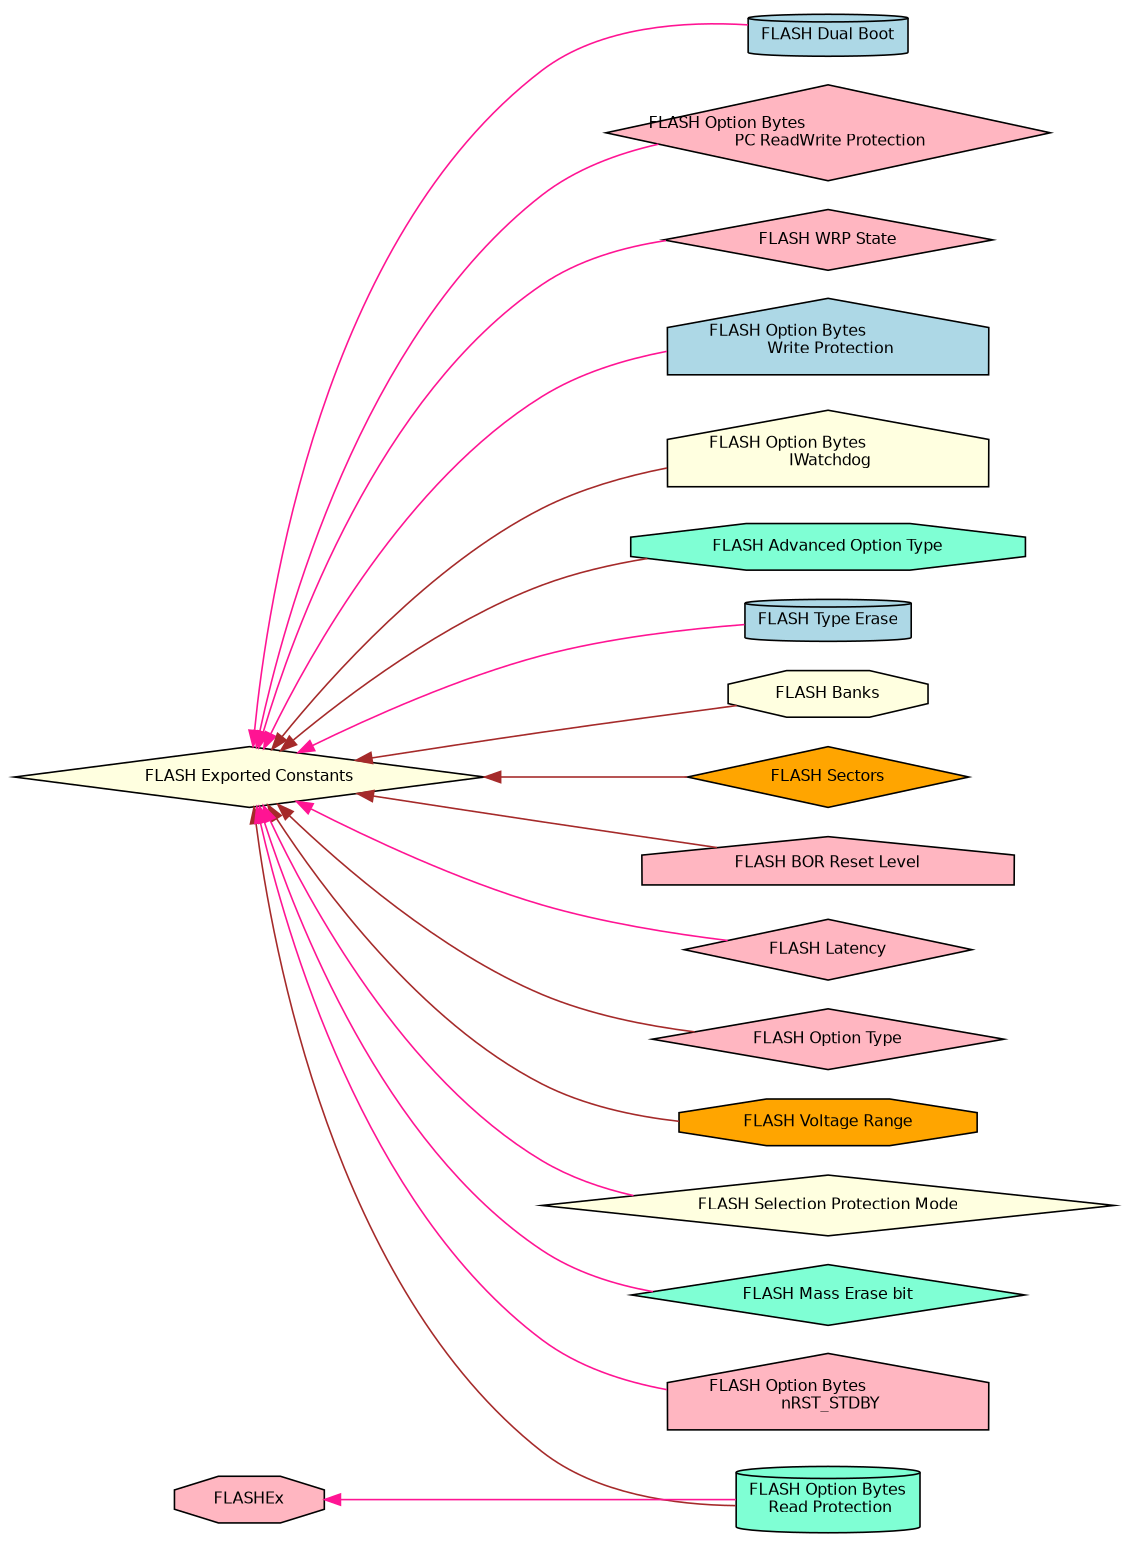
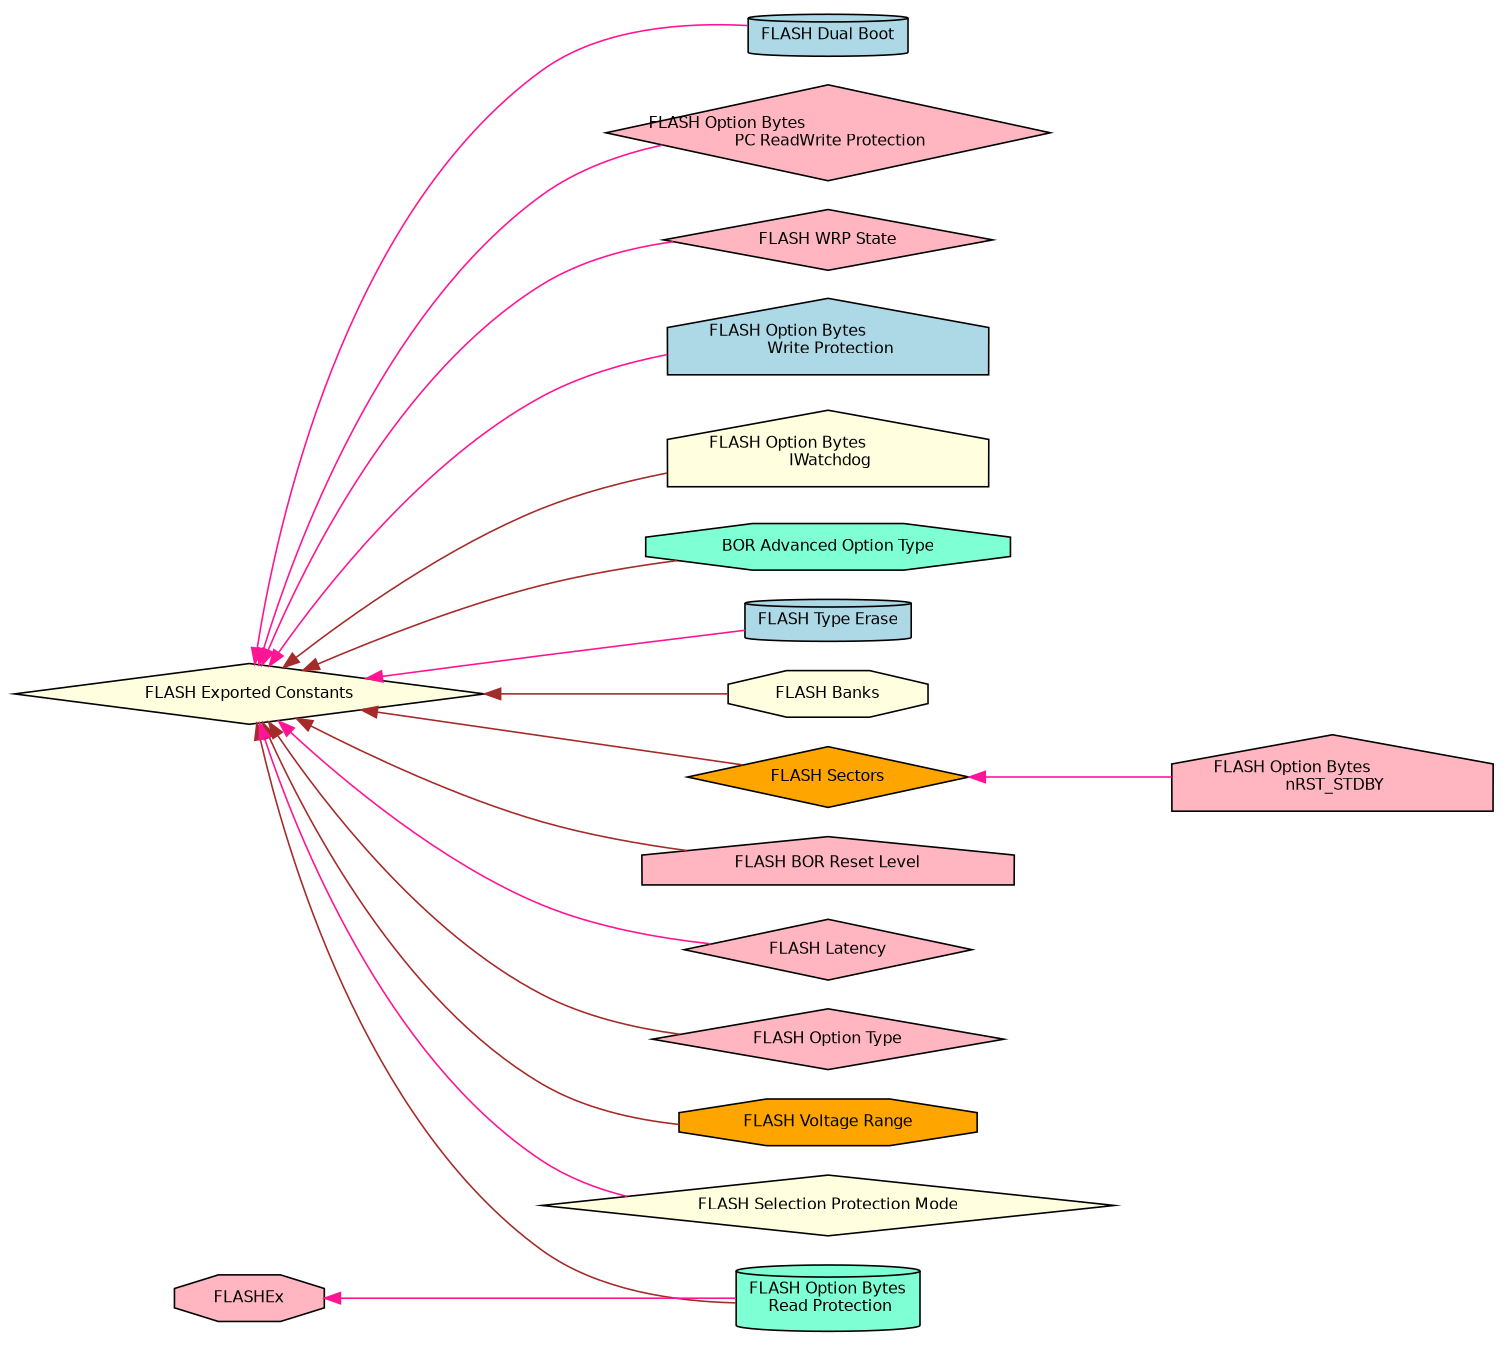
(828, 547) -> (828, 547)
(393, 1164) -> (1079, 777)
(828, 1295) -> none
